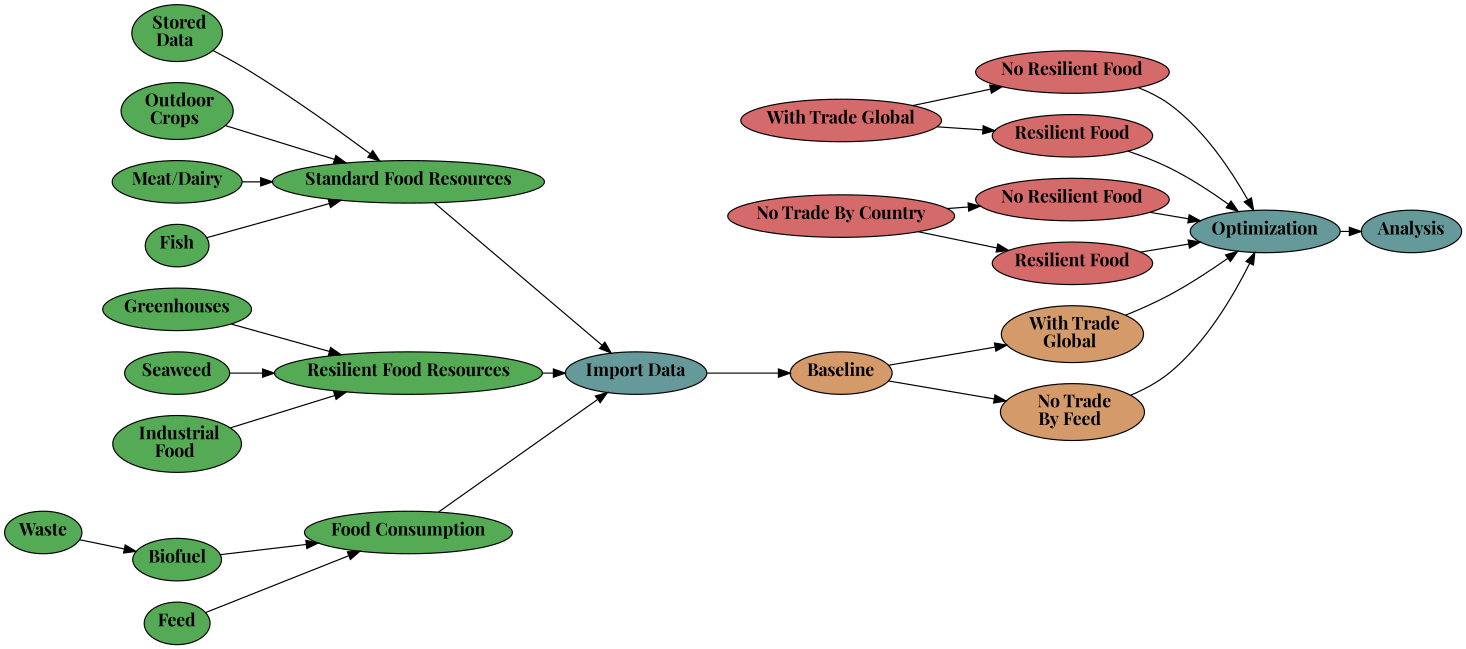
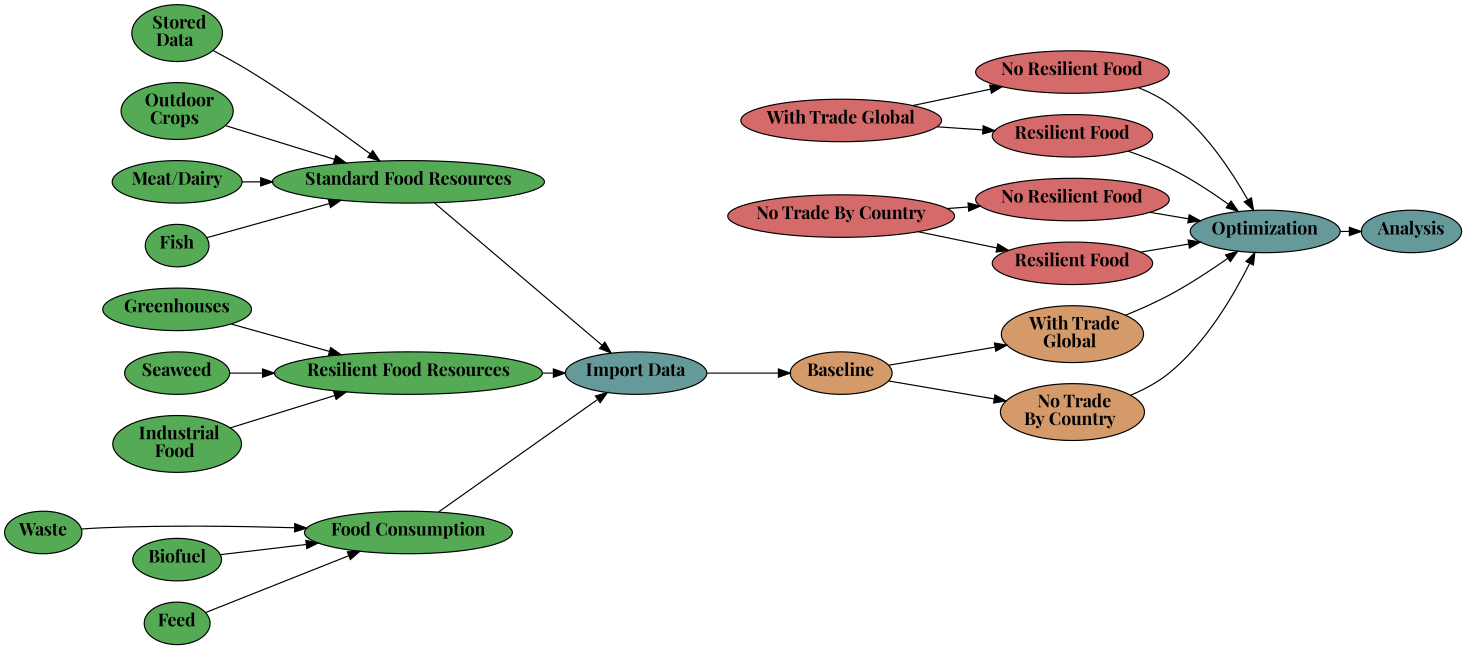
(1070, 420) -> (1070, 420)
(102, 544) -> (188, 526)
